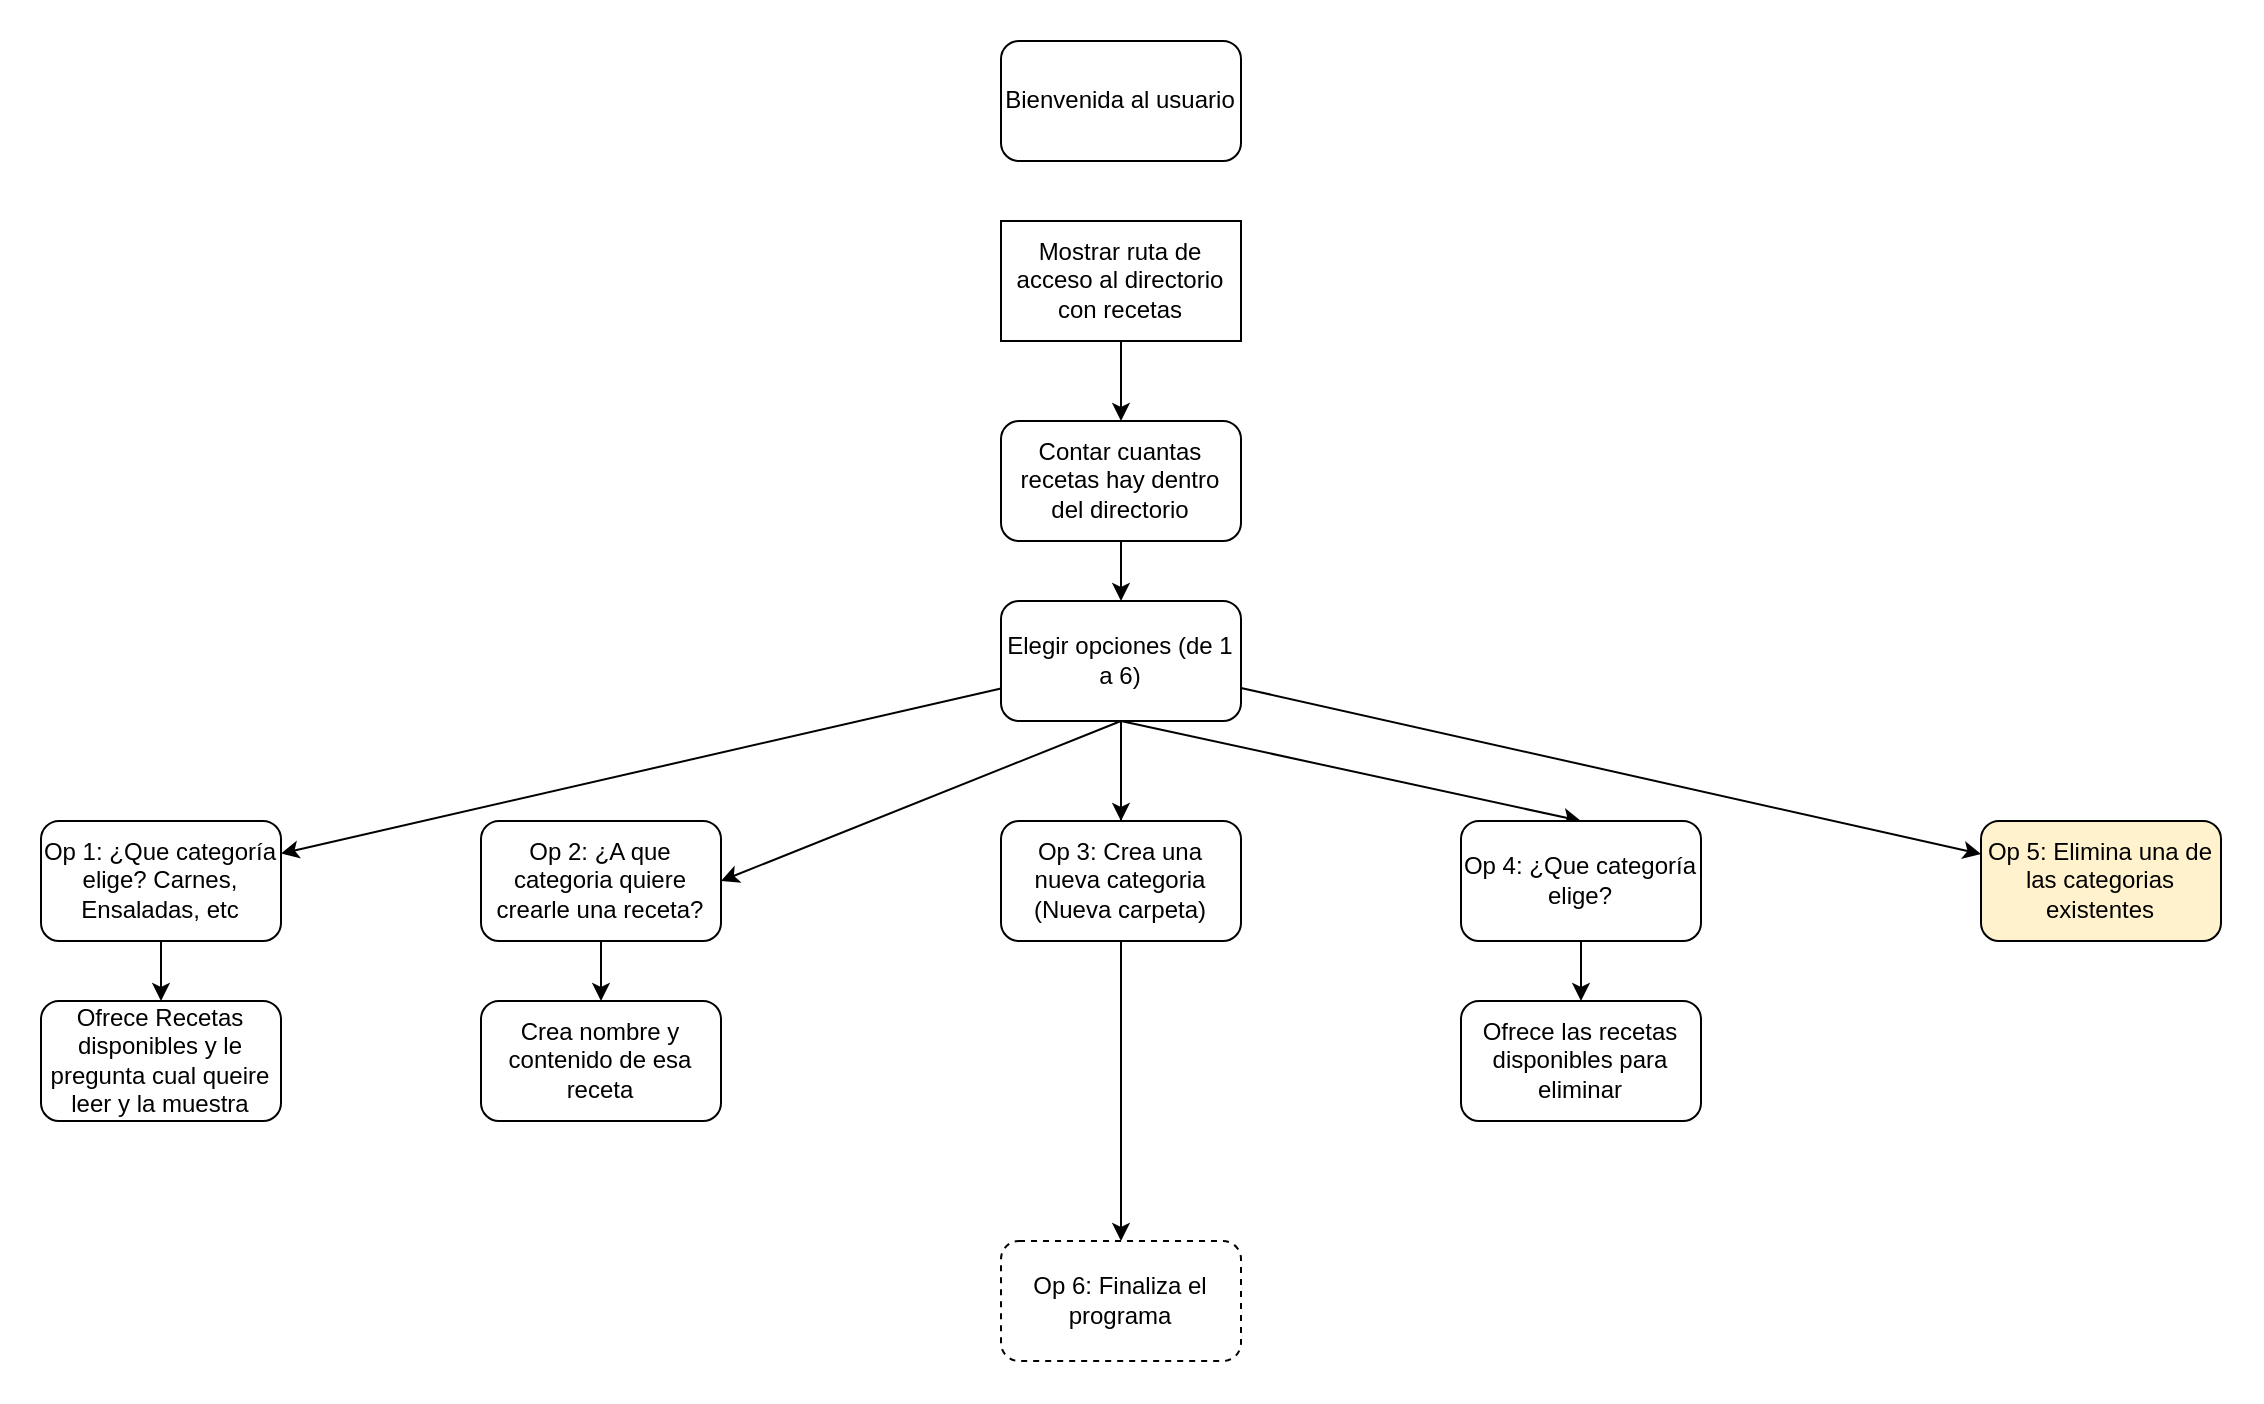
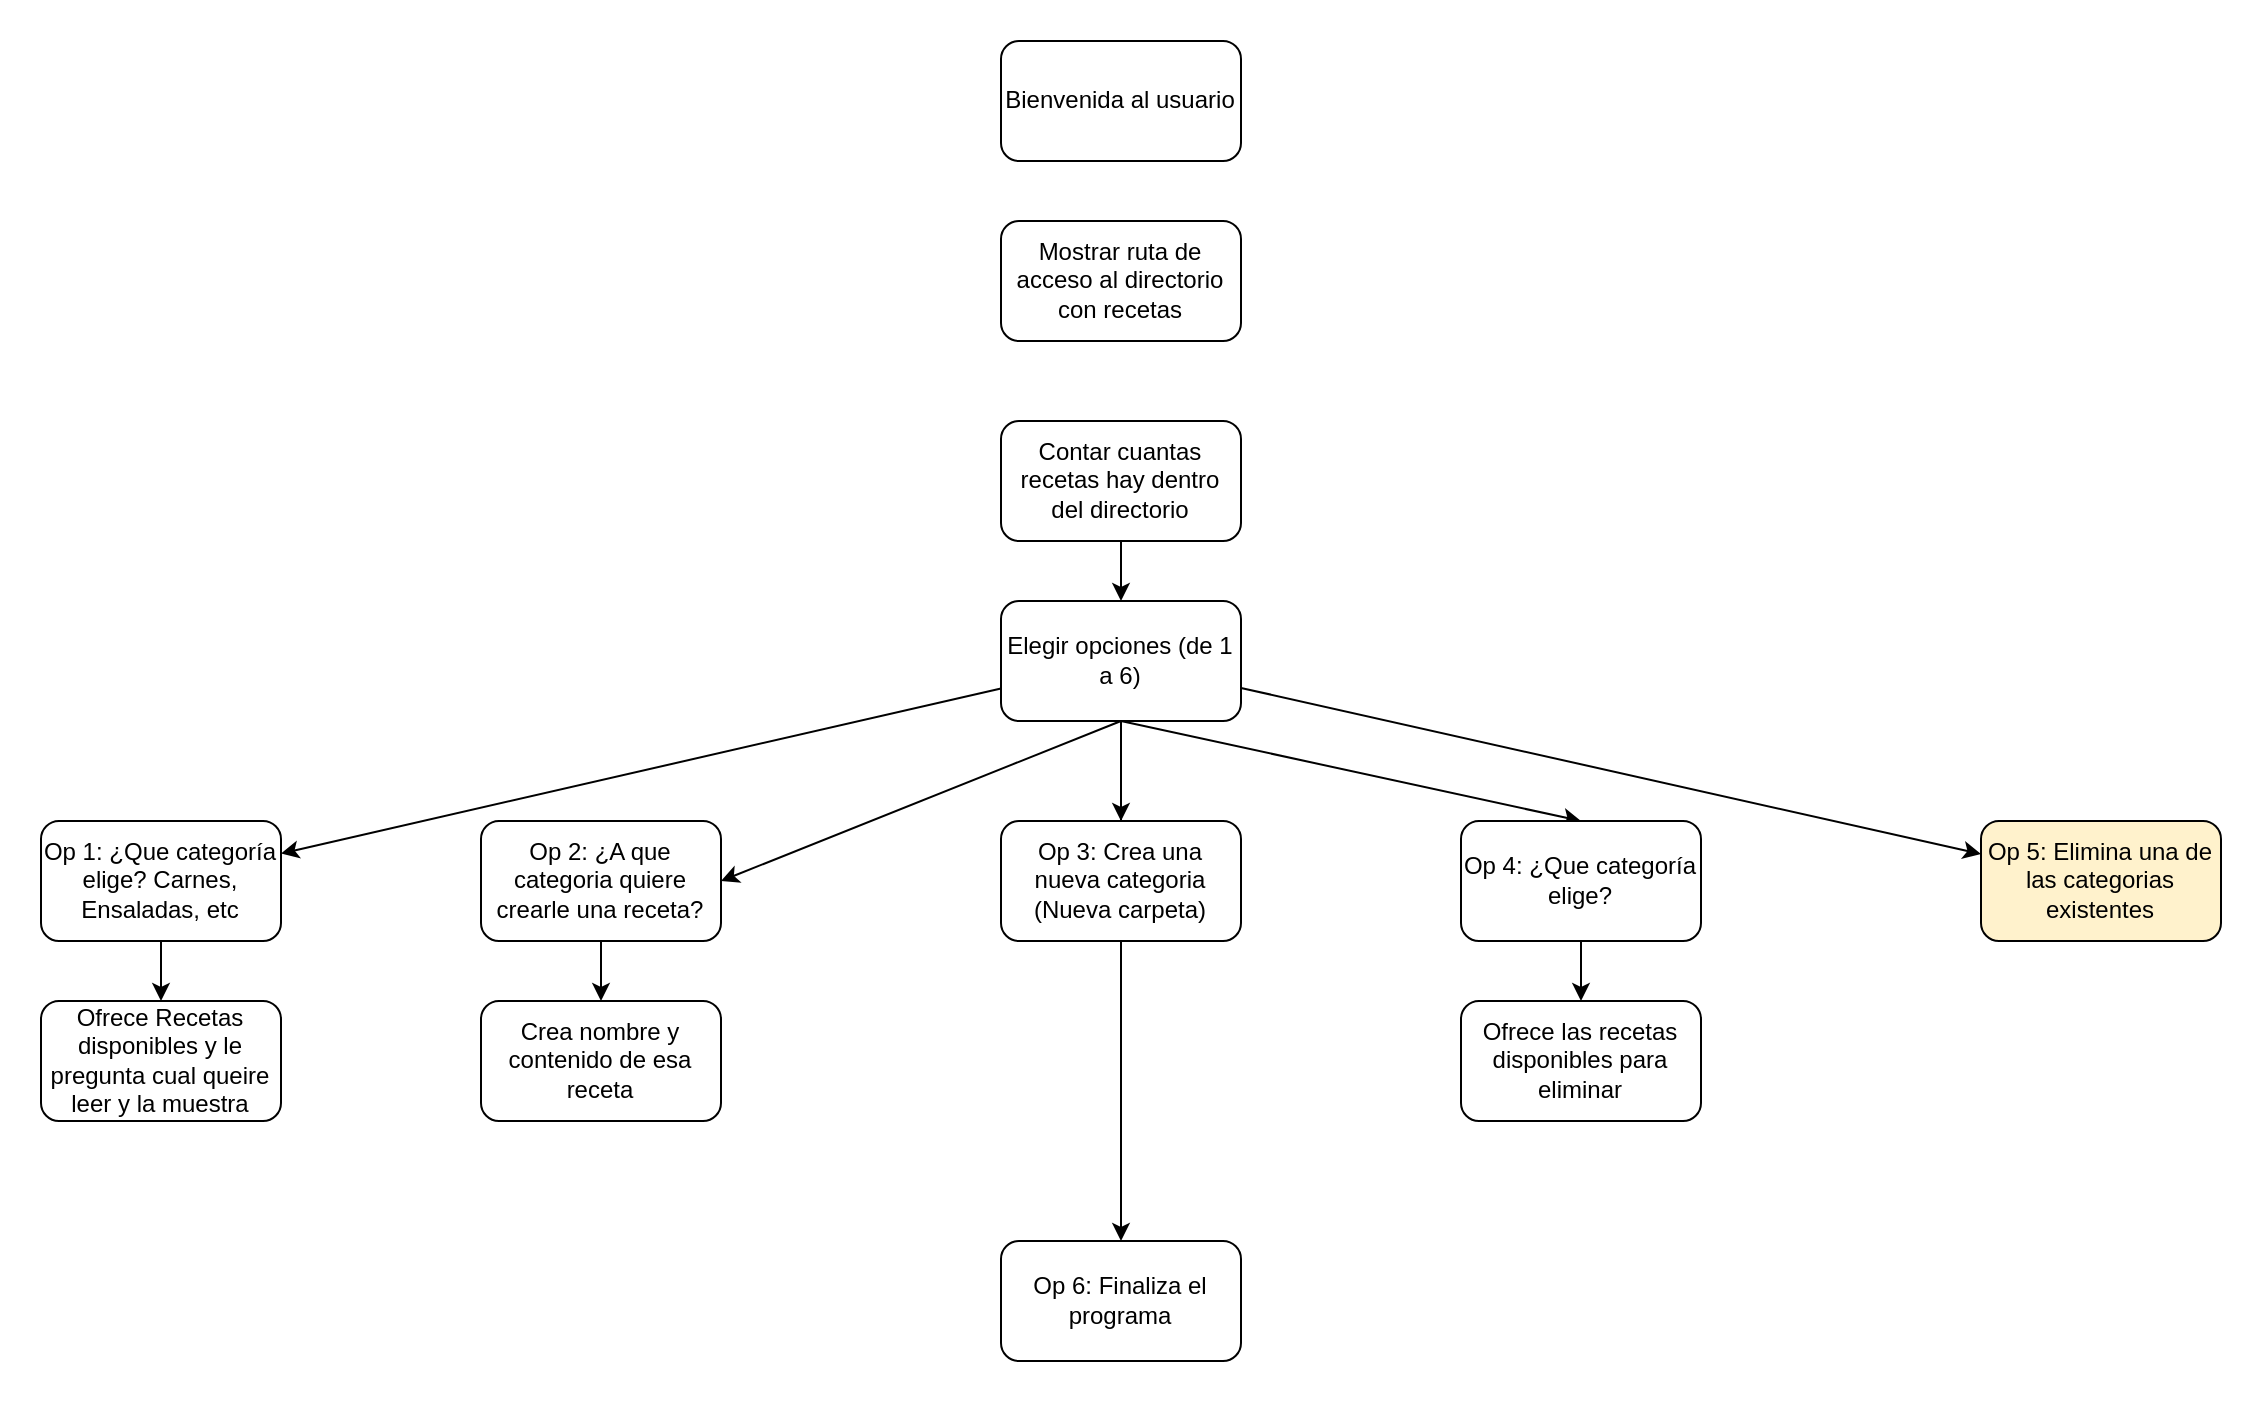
(1121, 281) -> (1121, 281)
(1121, 374) -> none
(1121, 1301) -> (1121, 1301)
